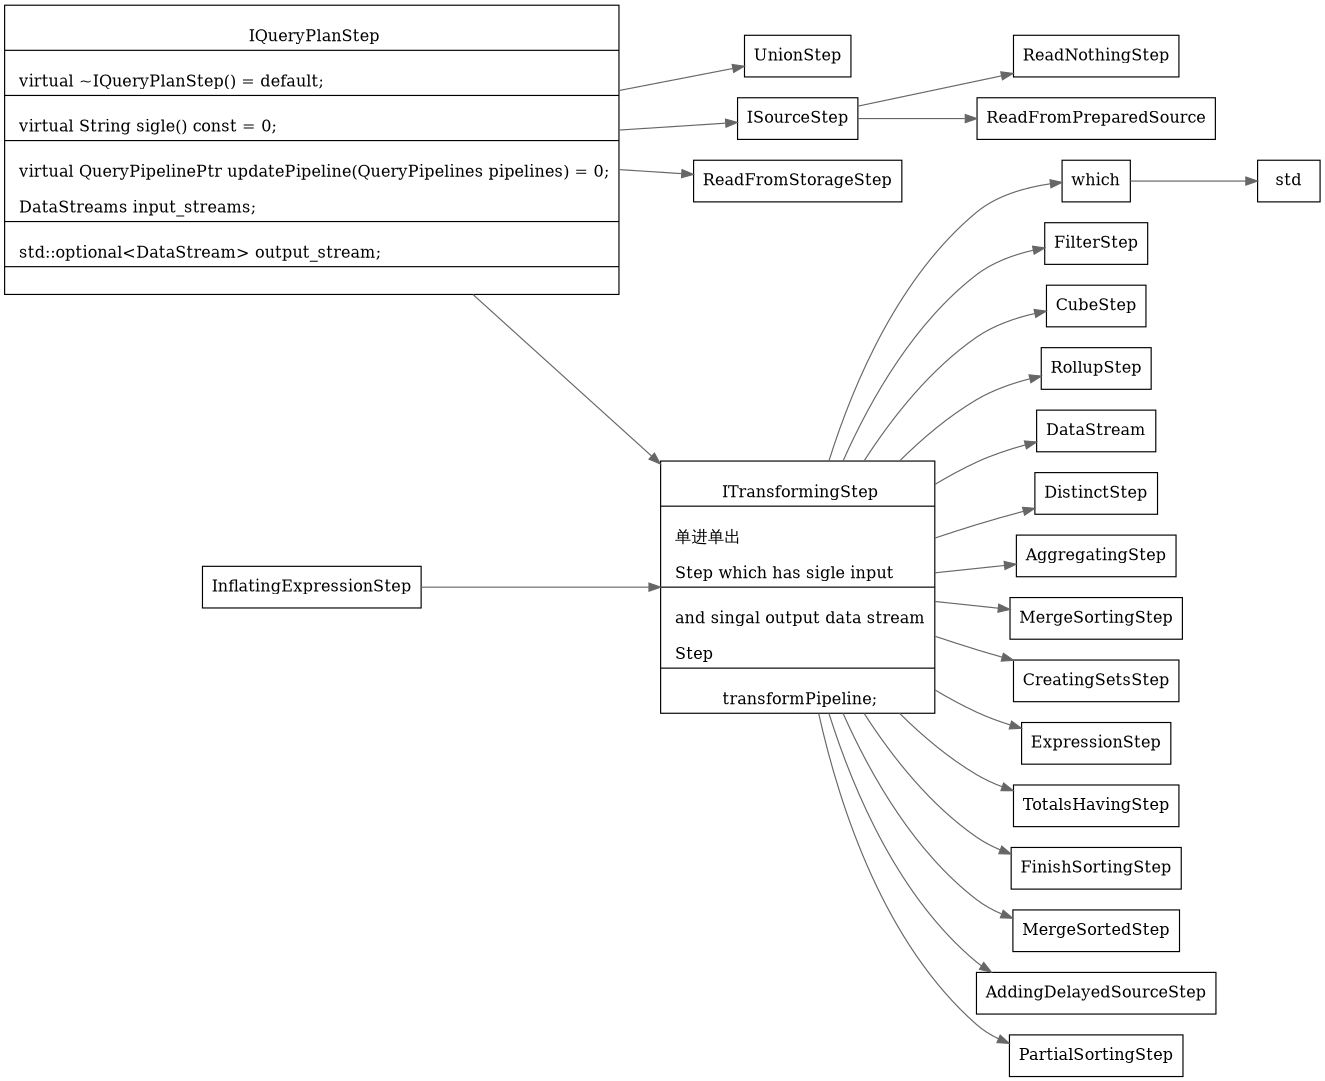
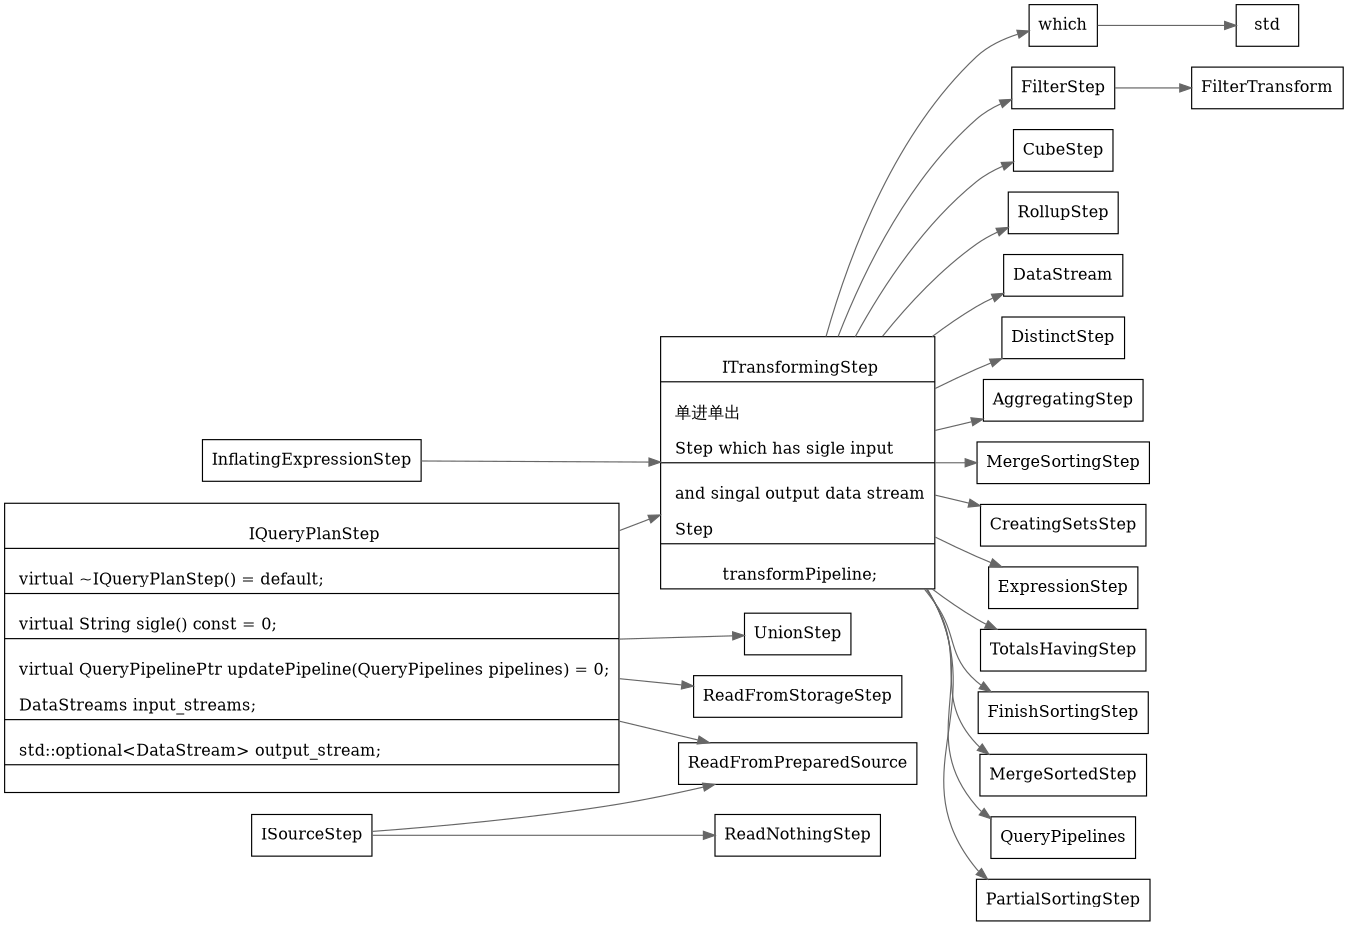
none -> (1267, 88)
(672, 127) -> (659, 731)
(1096, 993) -> (1063, 838)
